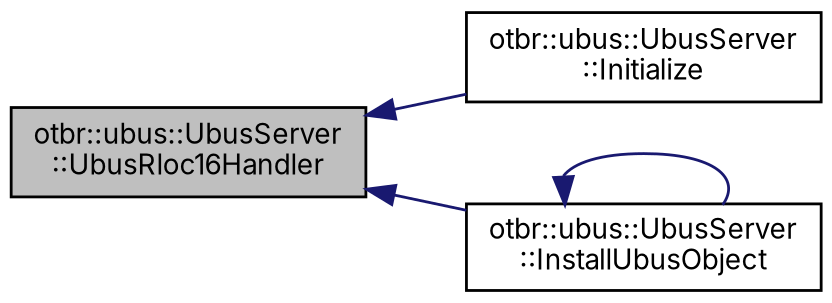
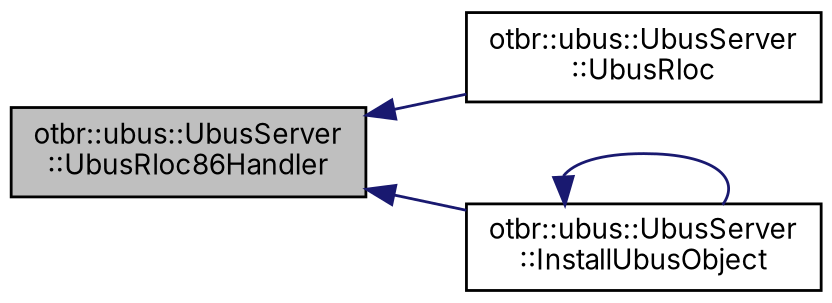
(644, 57) -> (644, 57)
(189, 152) -> (189, 152)
